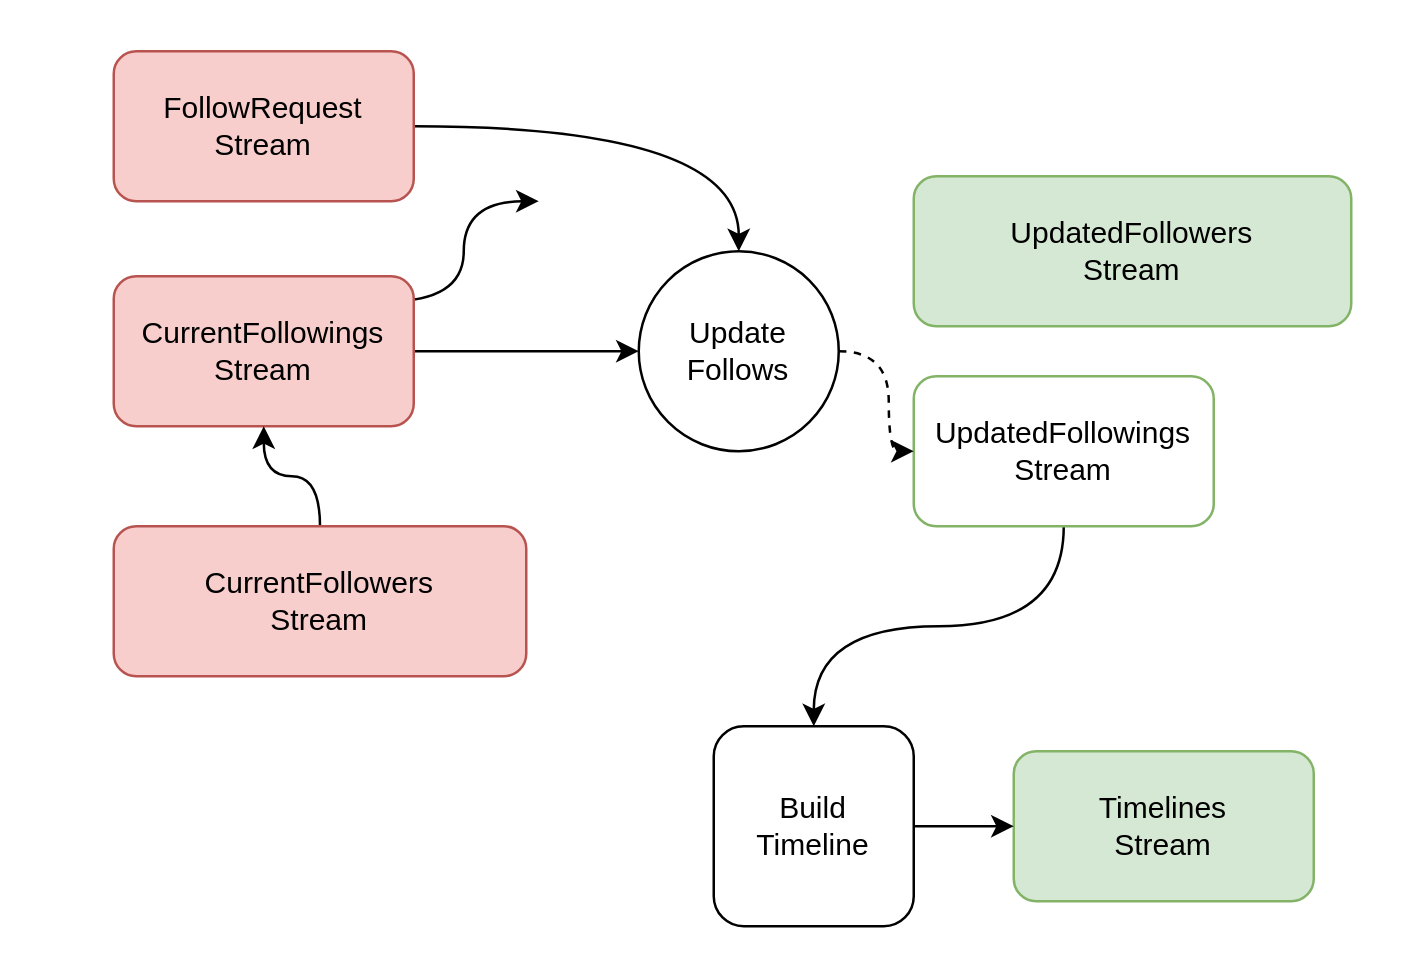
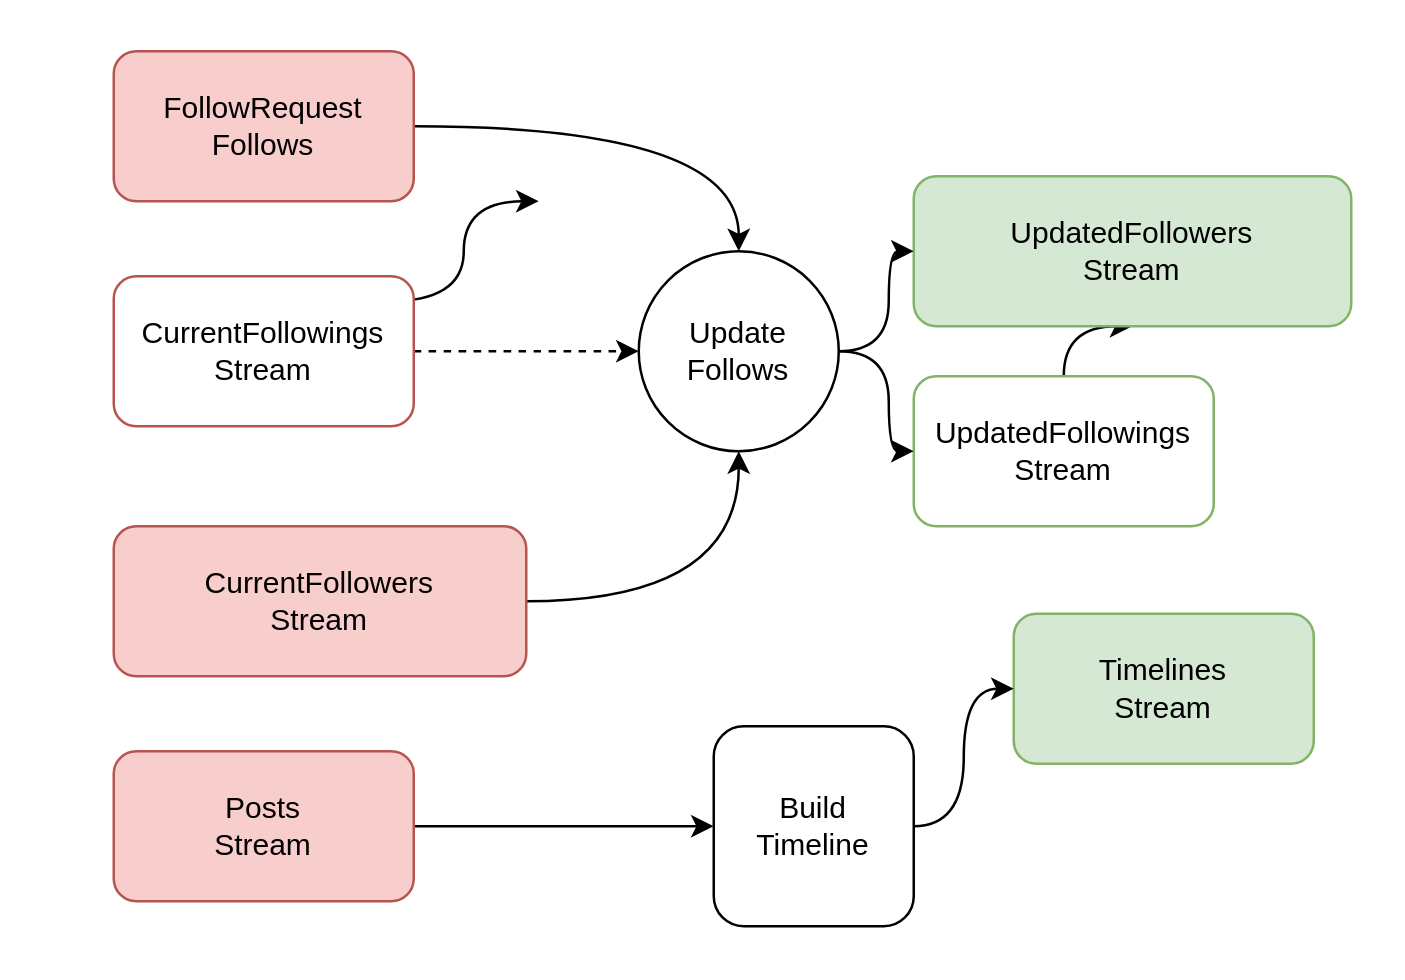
(264, 126) -> (264, 126)
none -> (888, 309)
(264, 351) -> (264, 351)
(520, 351) -> (520, 351)
(888, 395) -> (888, 395)
(300, 478) -> (664, 579)
(945, 626) -> (1074, 343)
none -> (264, 826)
none -> (557, 826)
(1164, 826) -> (1164, 689)
